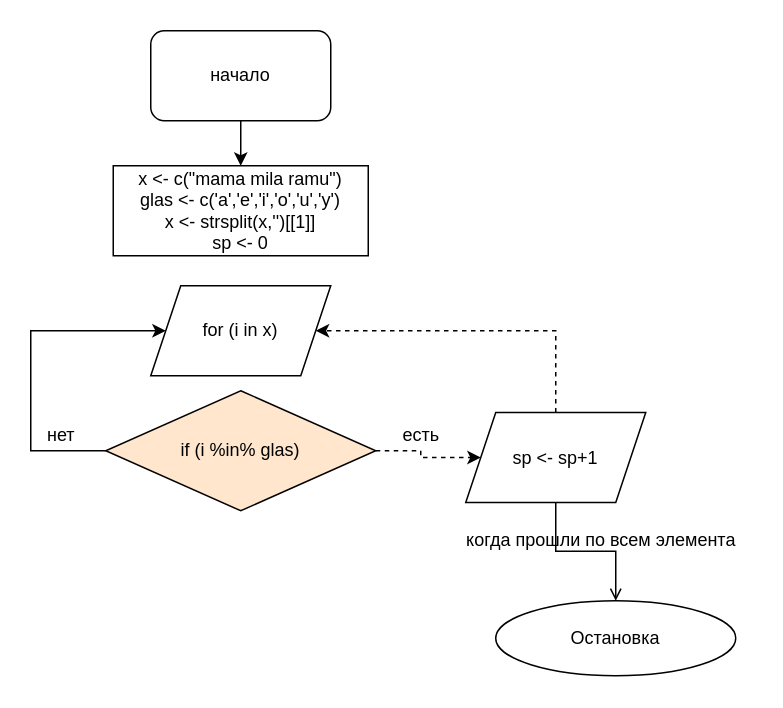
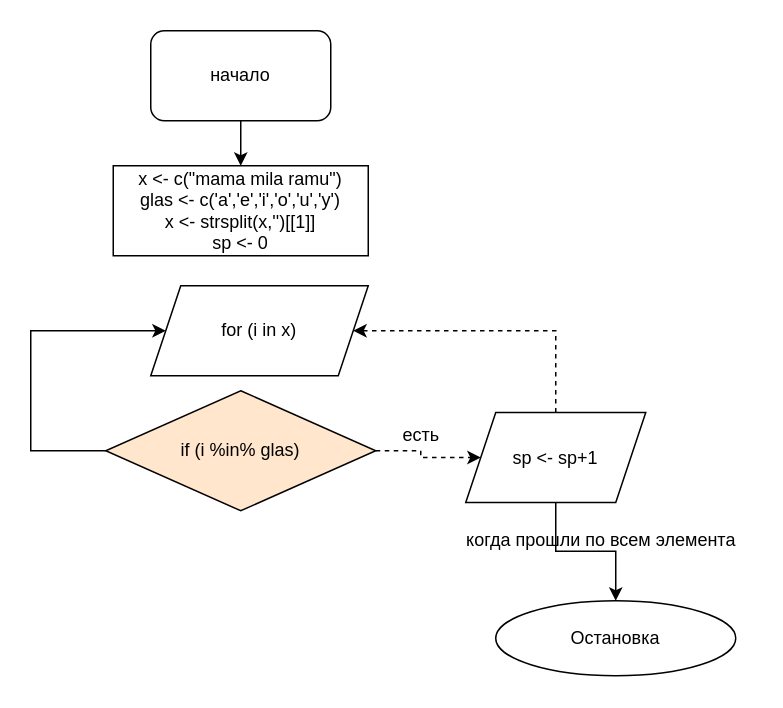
(241, 331) -> (260, 331)
(61, 436) -> none
(616, 591) -> (616, 589)
